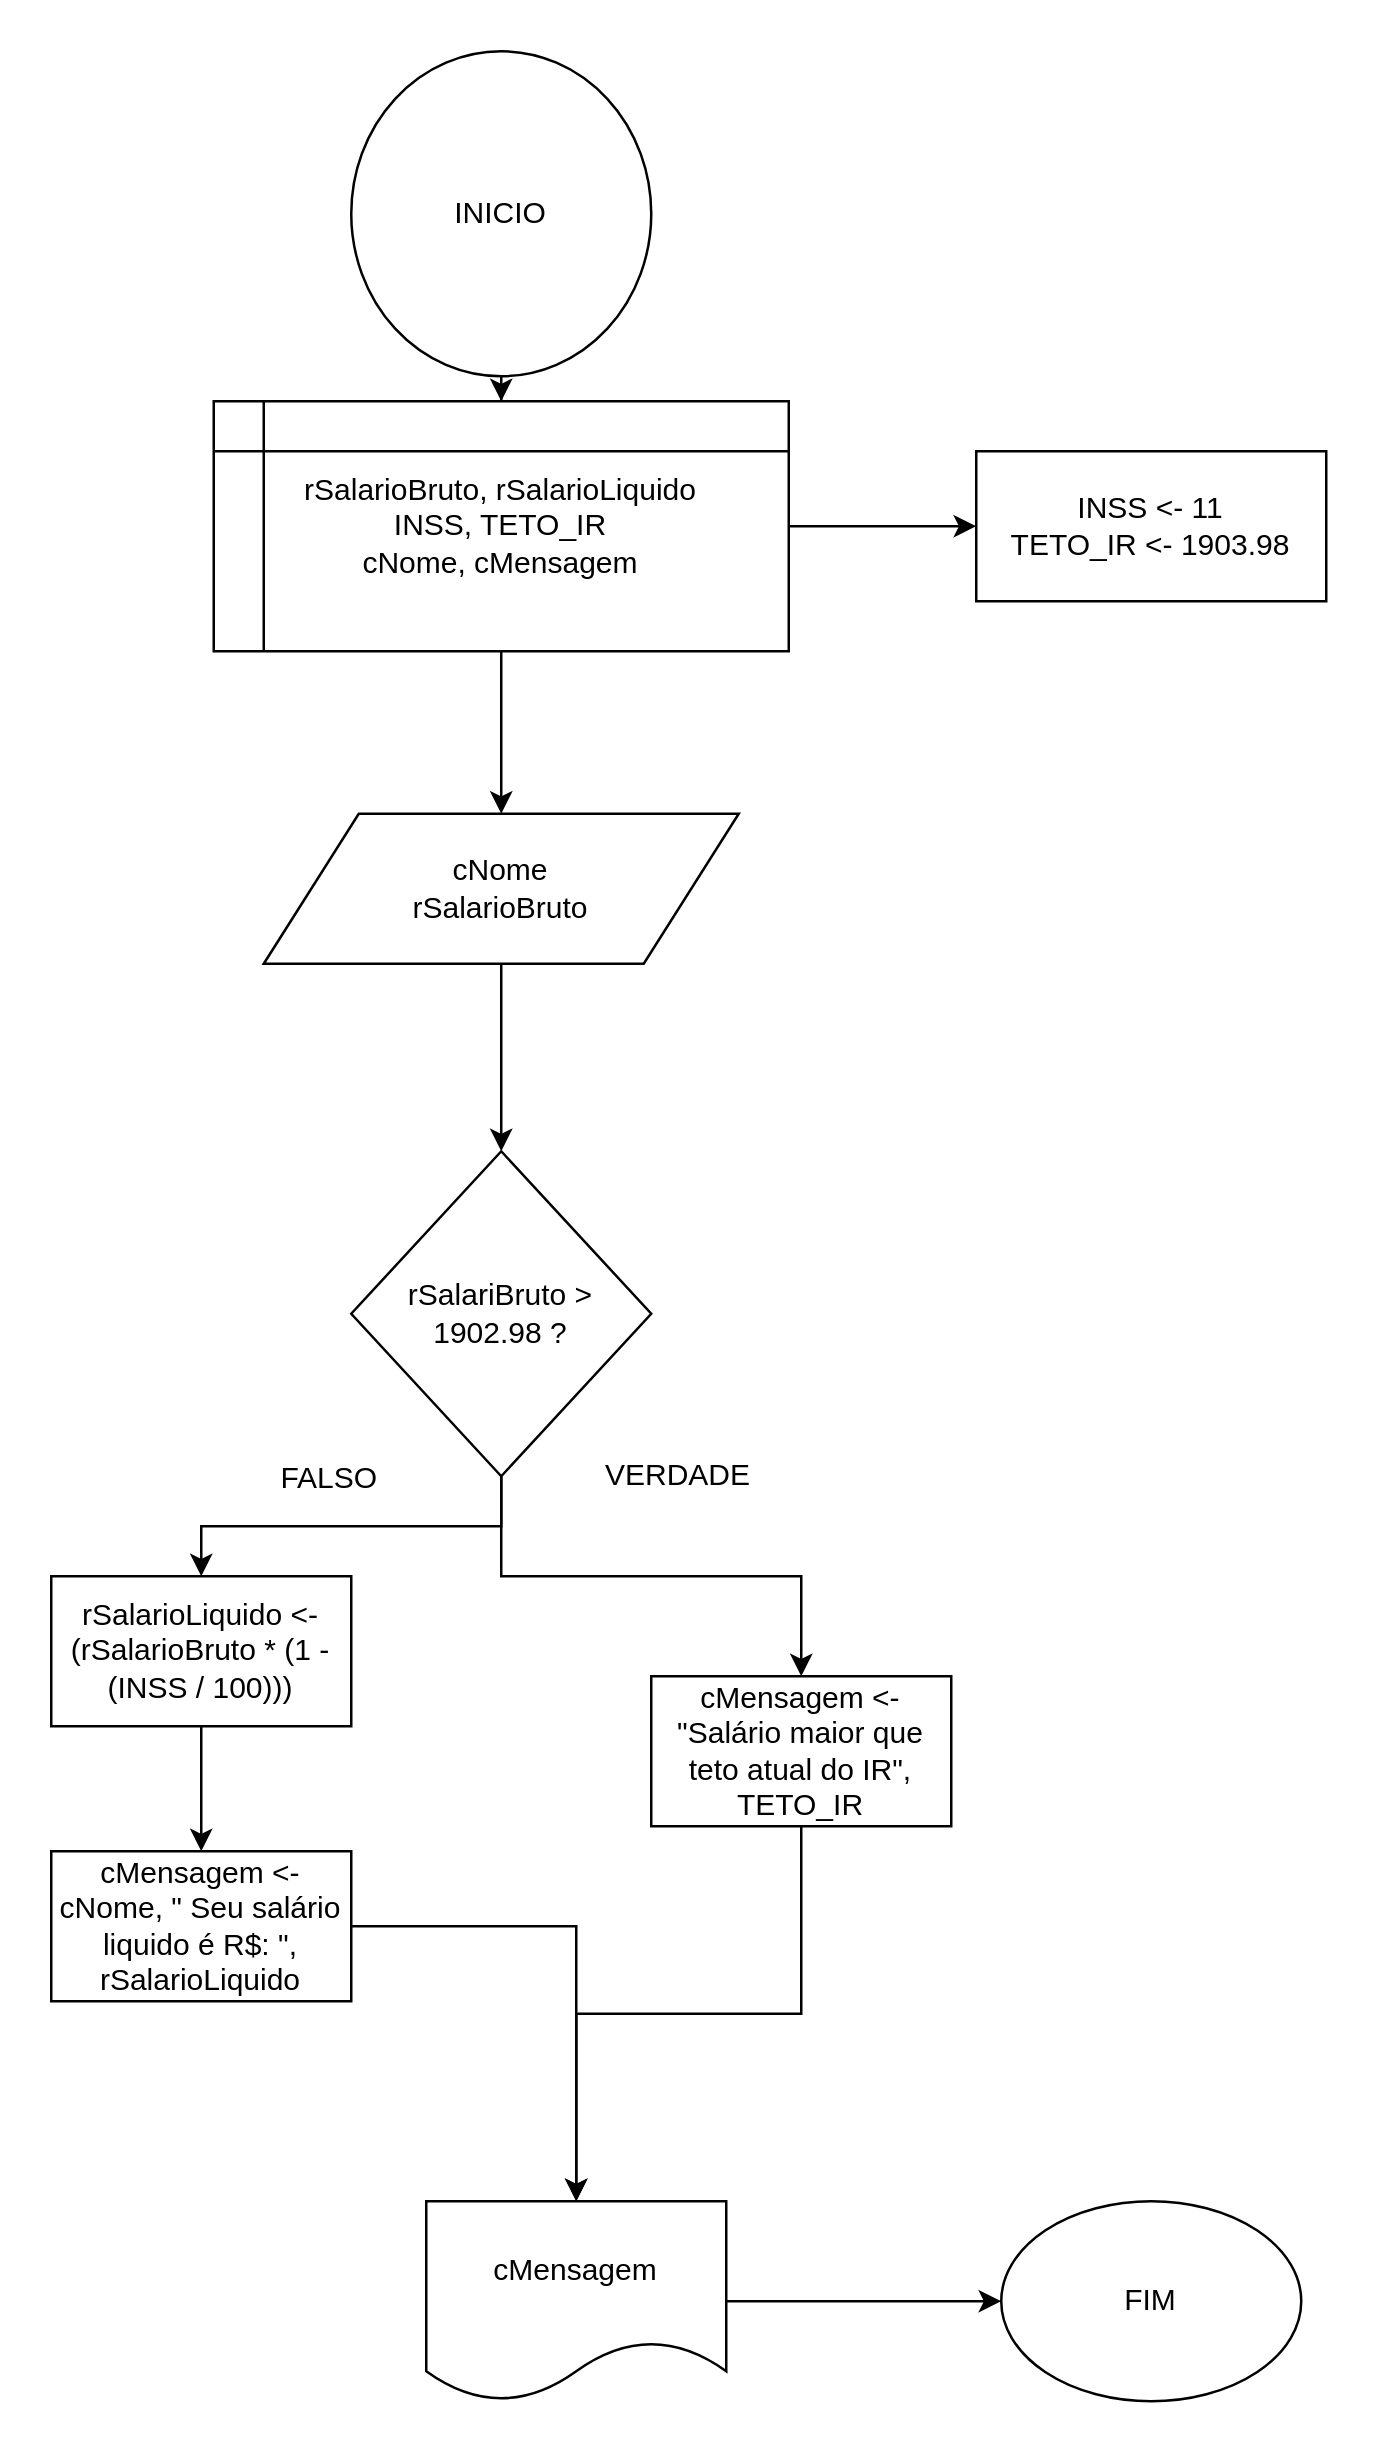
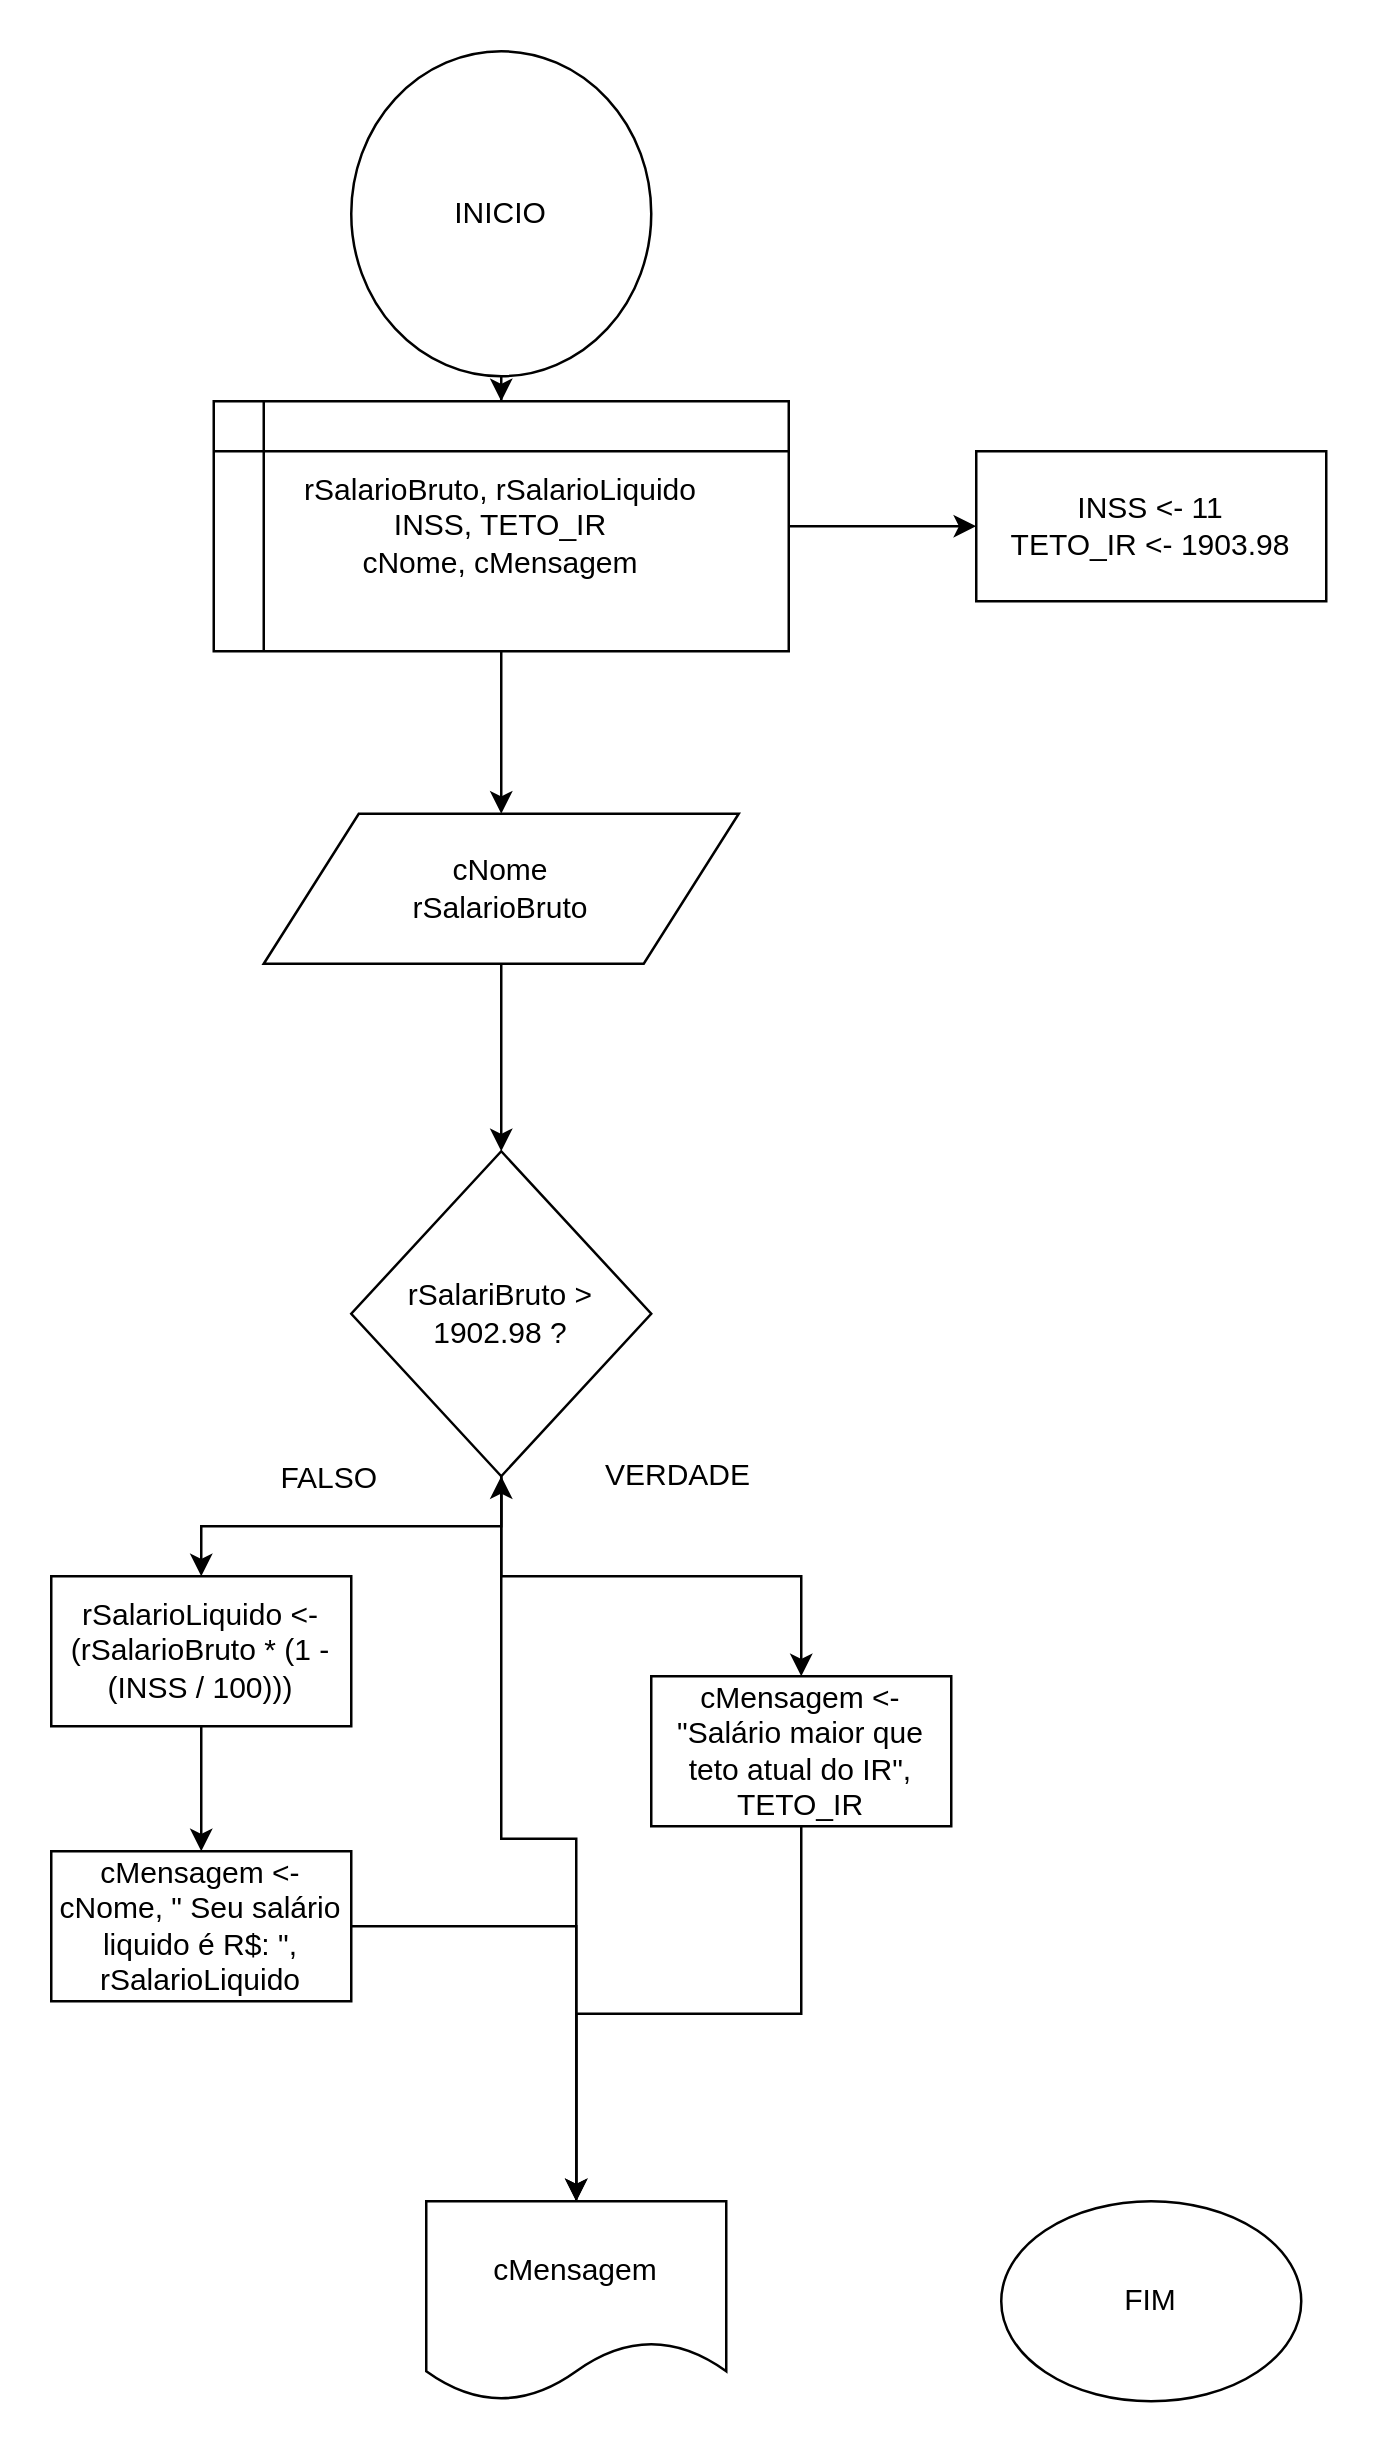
(855, 2301) -> (501, 1790)
